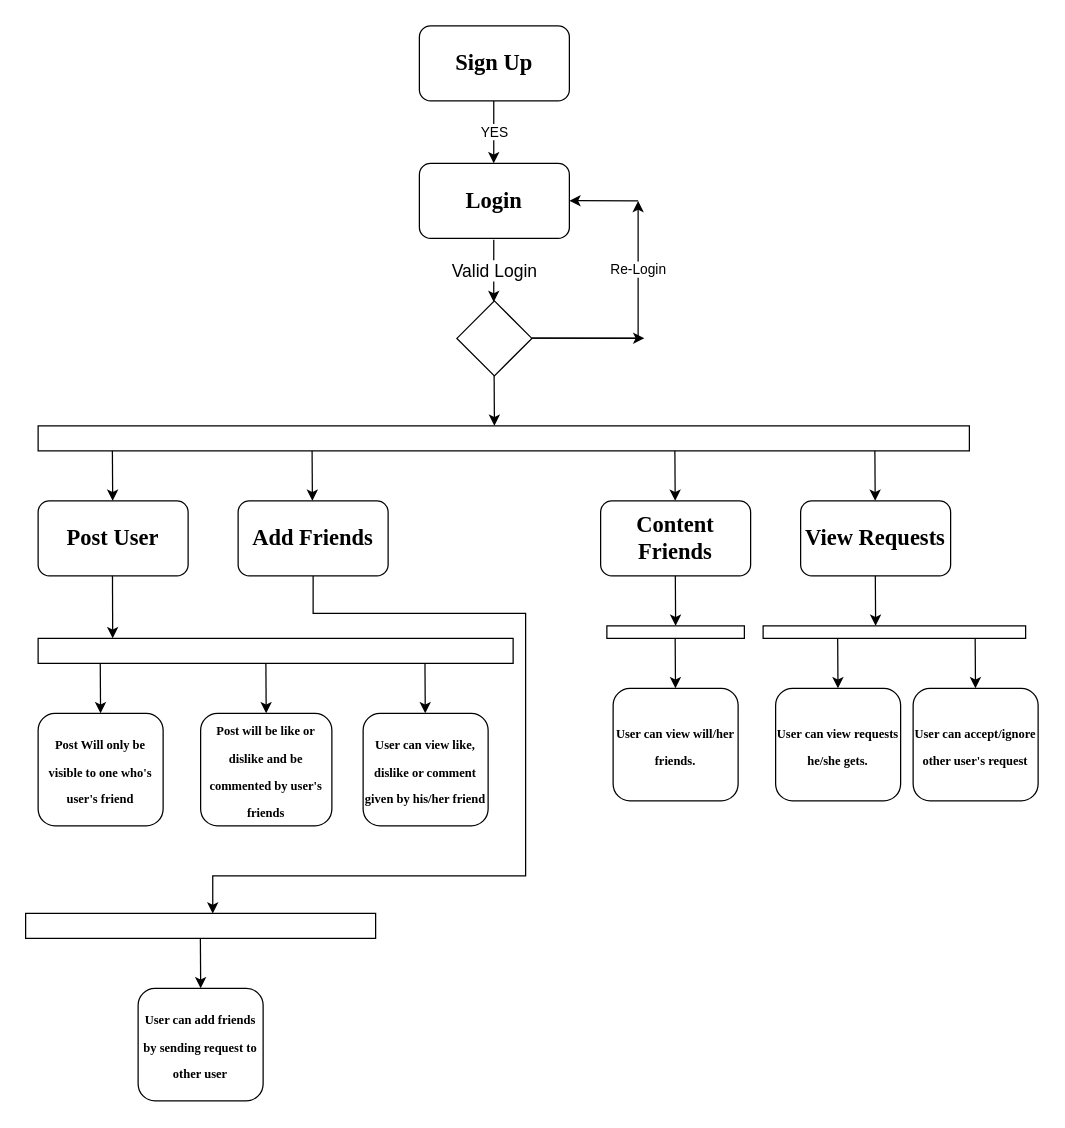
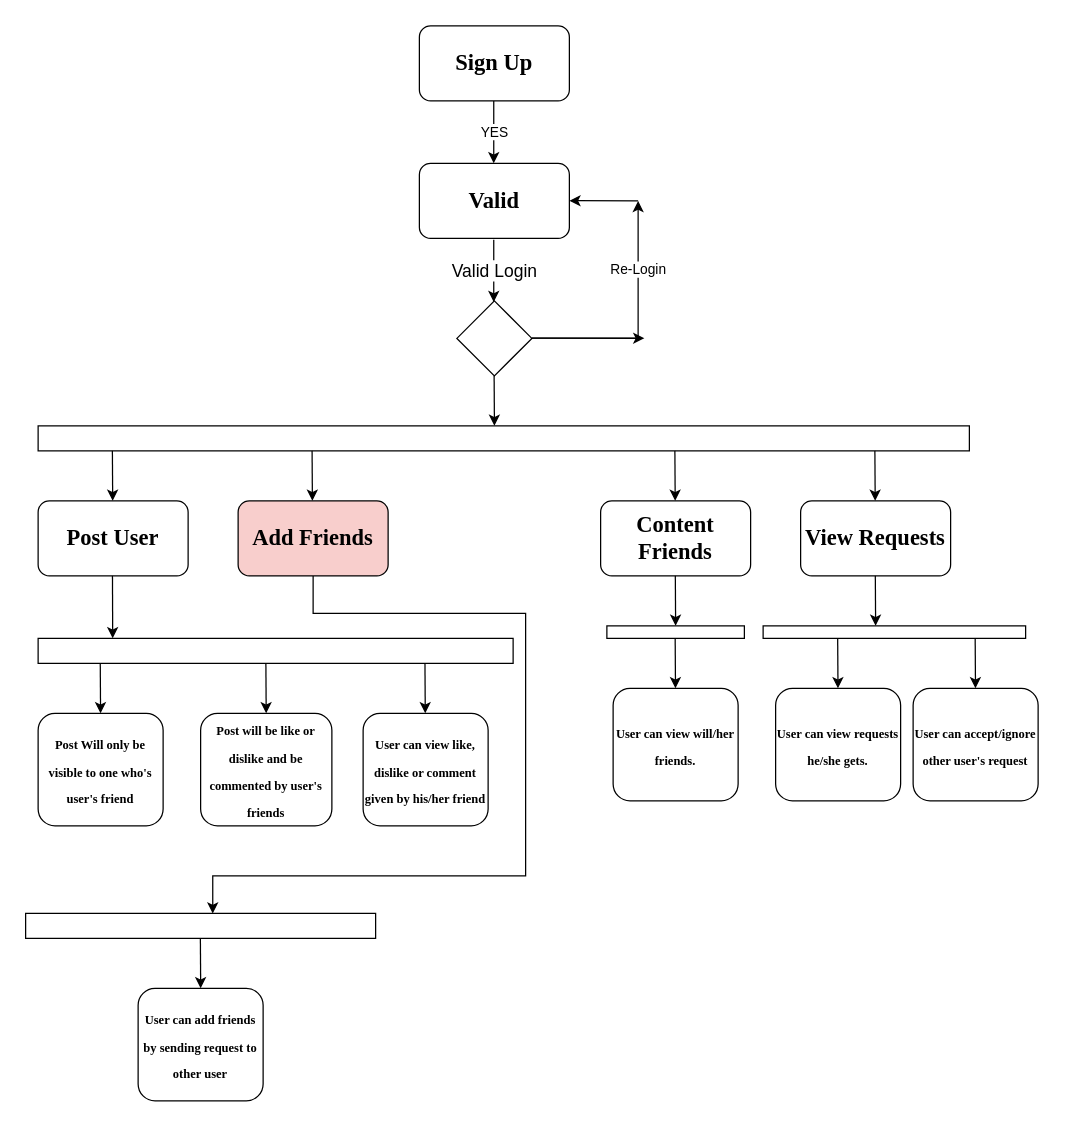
(494, 201) -> (494, 201)
(313, 538) -> (313, 538)
